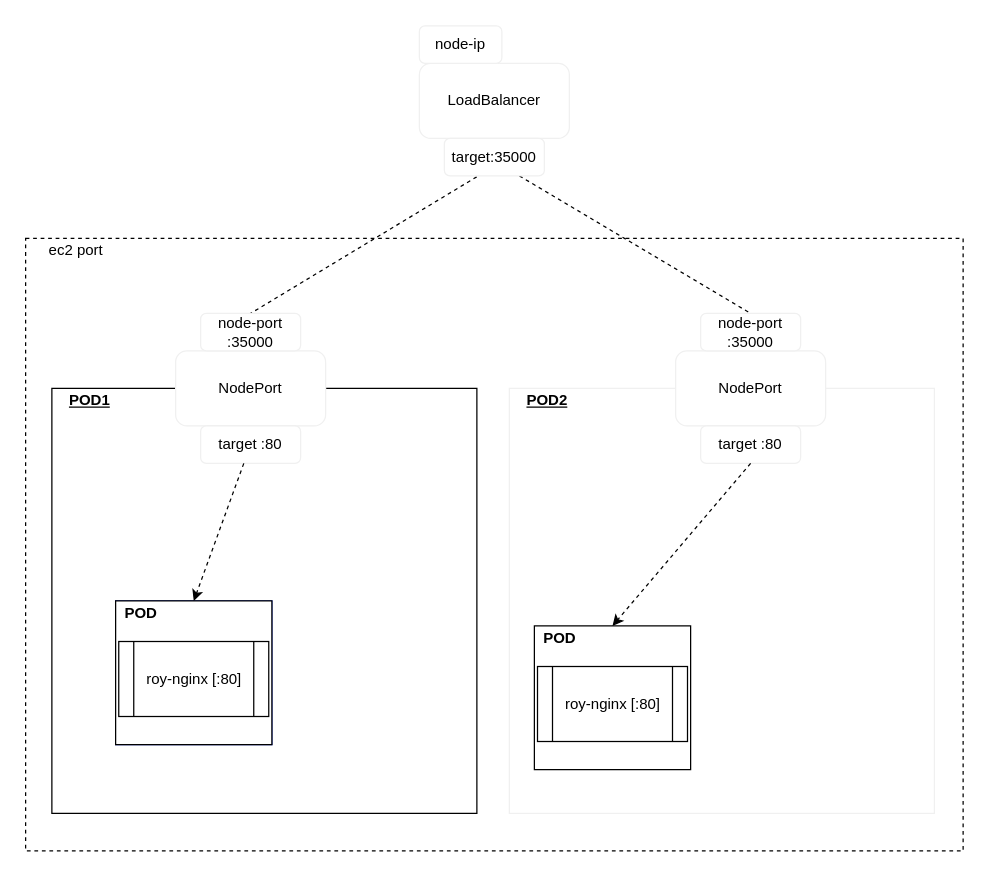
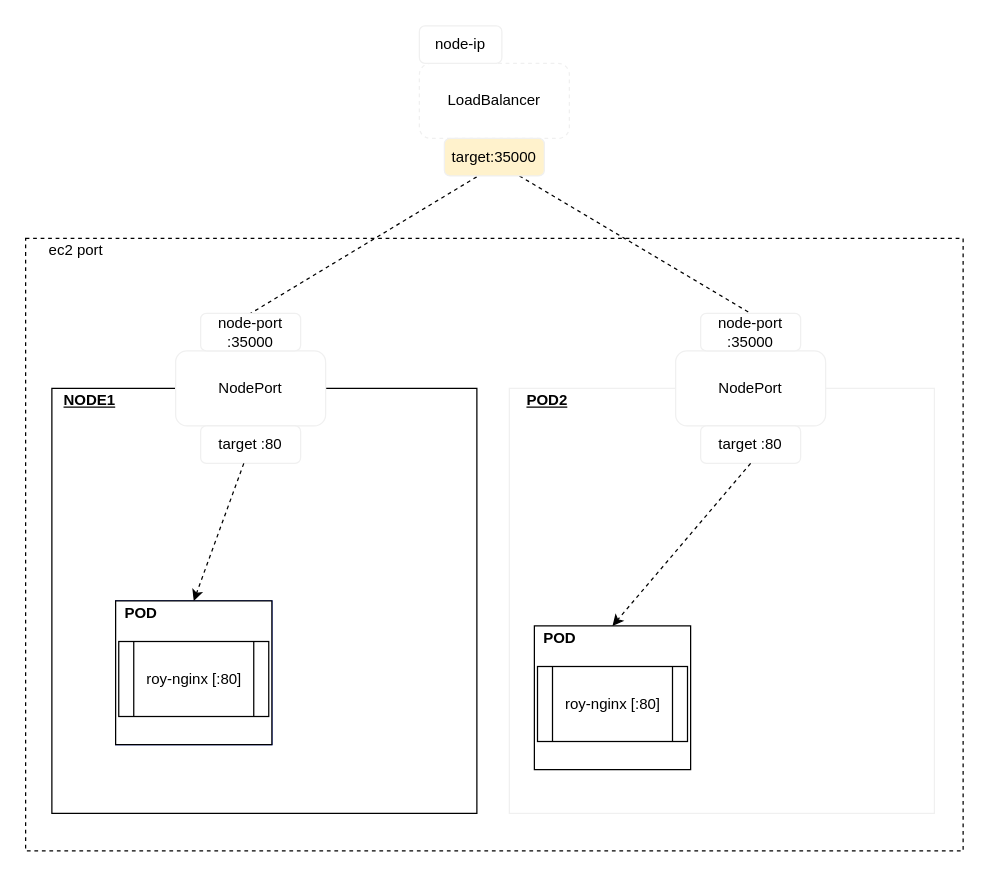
(494, 101) -> (494, 101)
(494, 157) -> (494, 157)
(90, 401) -> (90, 401)
